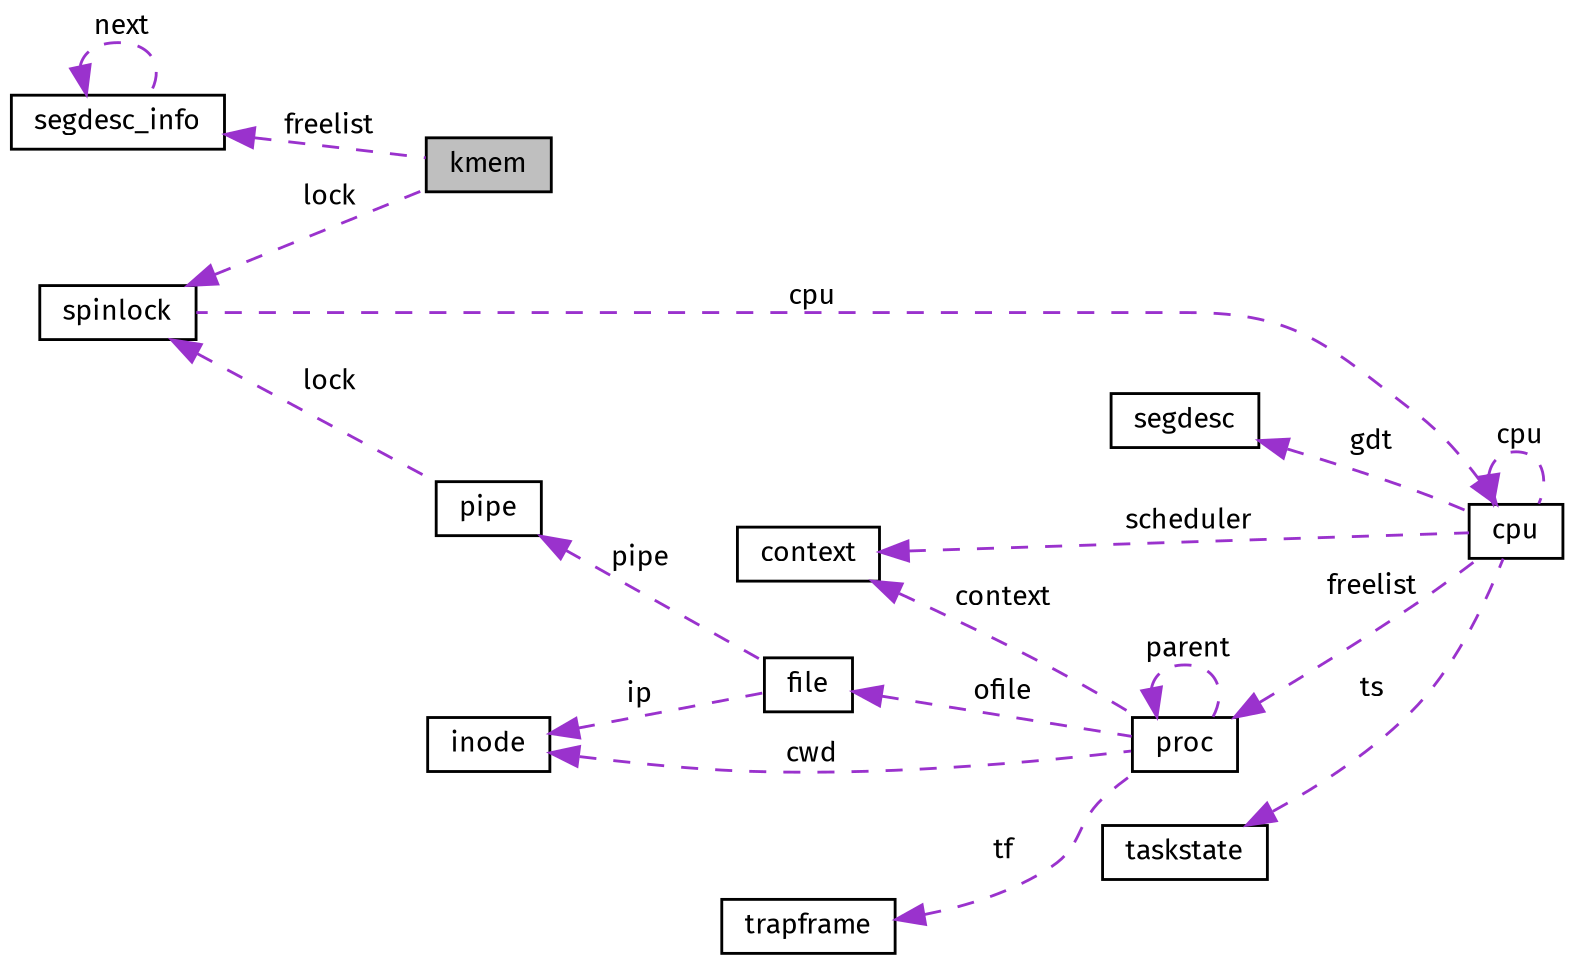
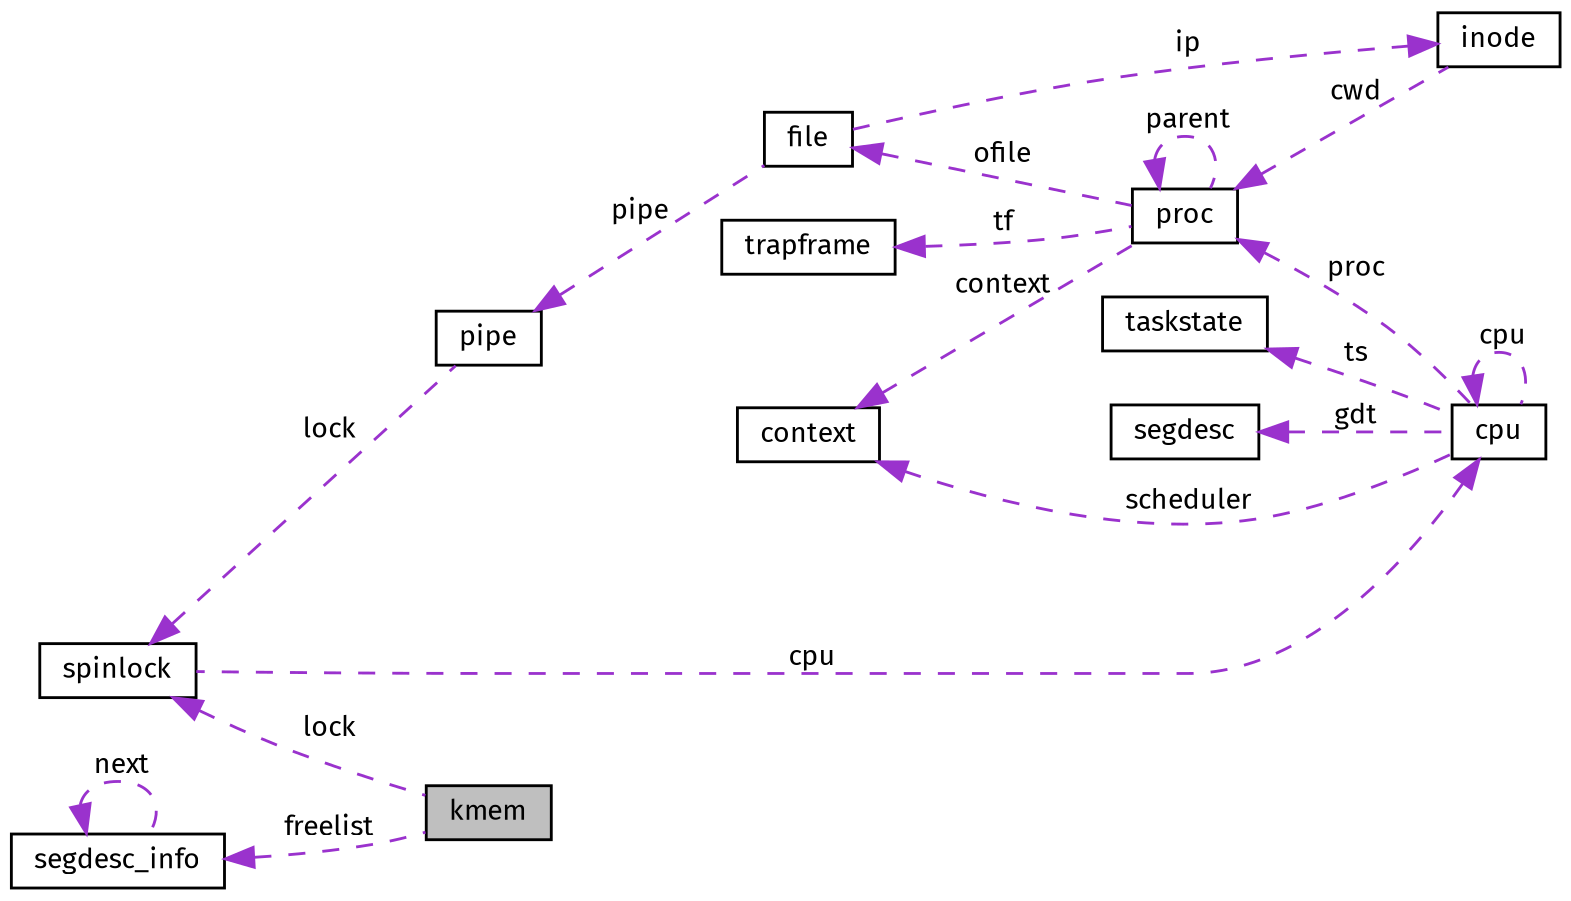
(1368, 587) -> (1353, 269)
(855, 771) -> (1355, 121)
